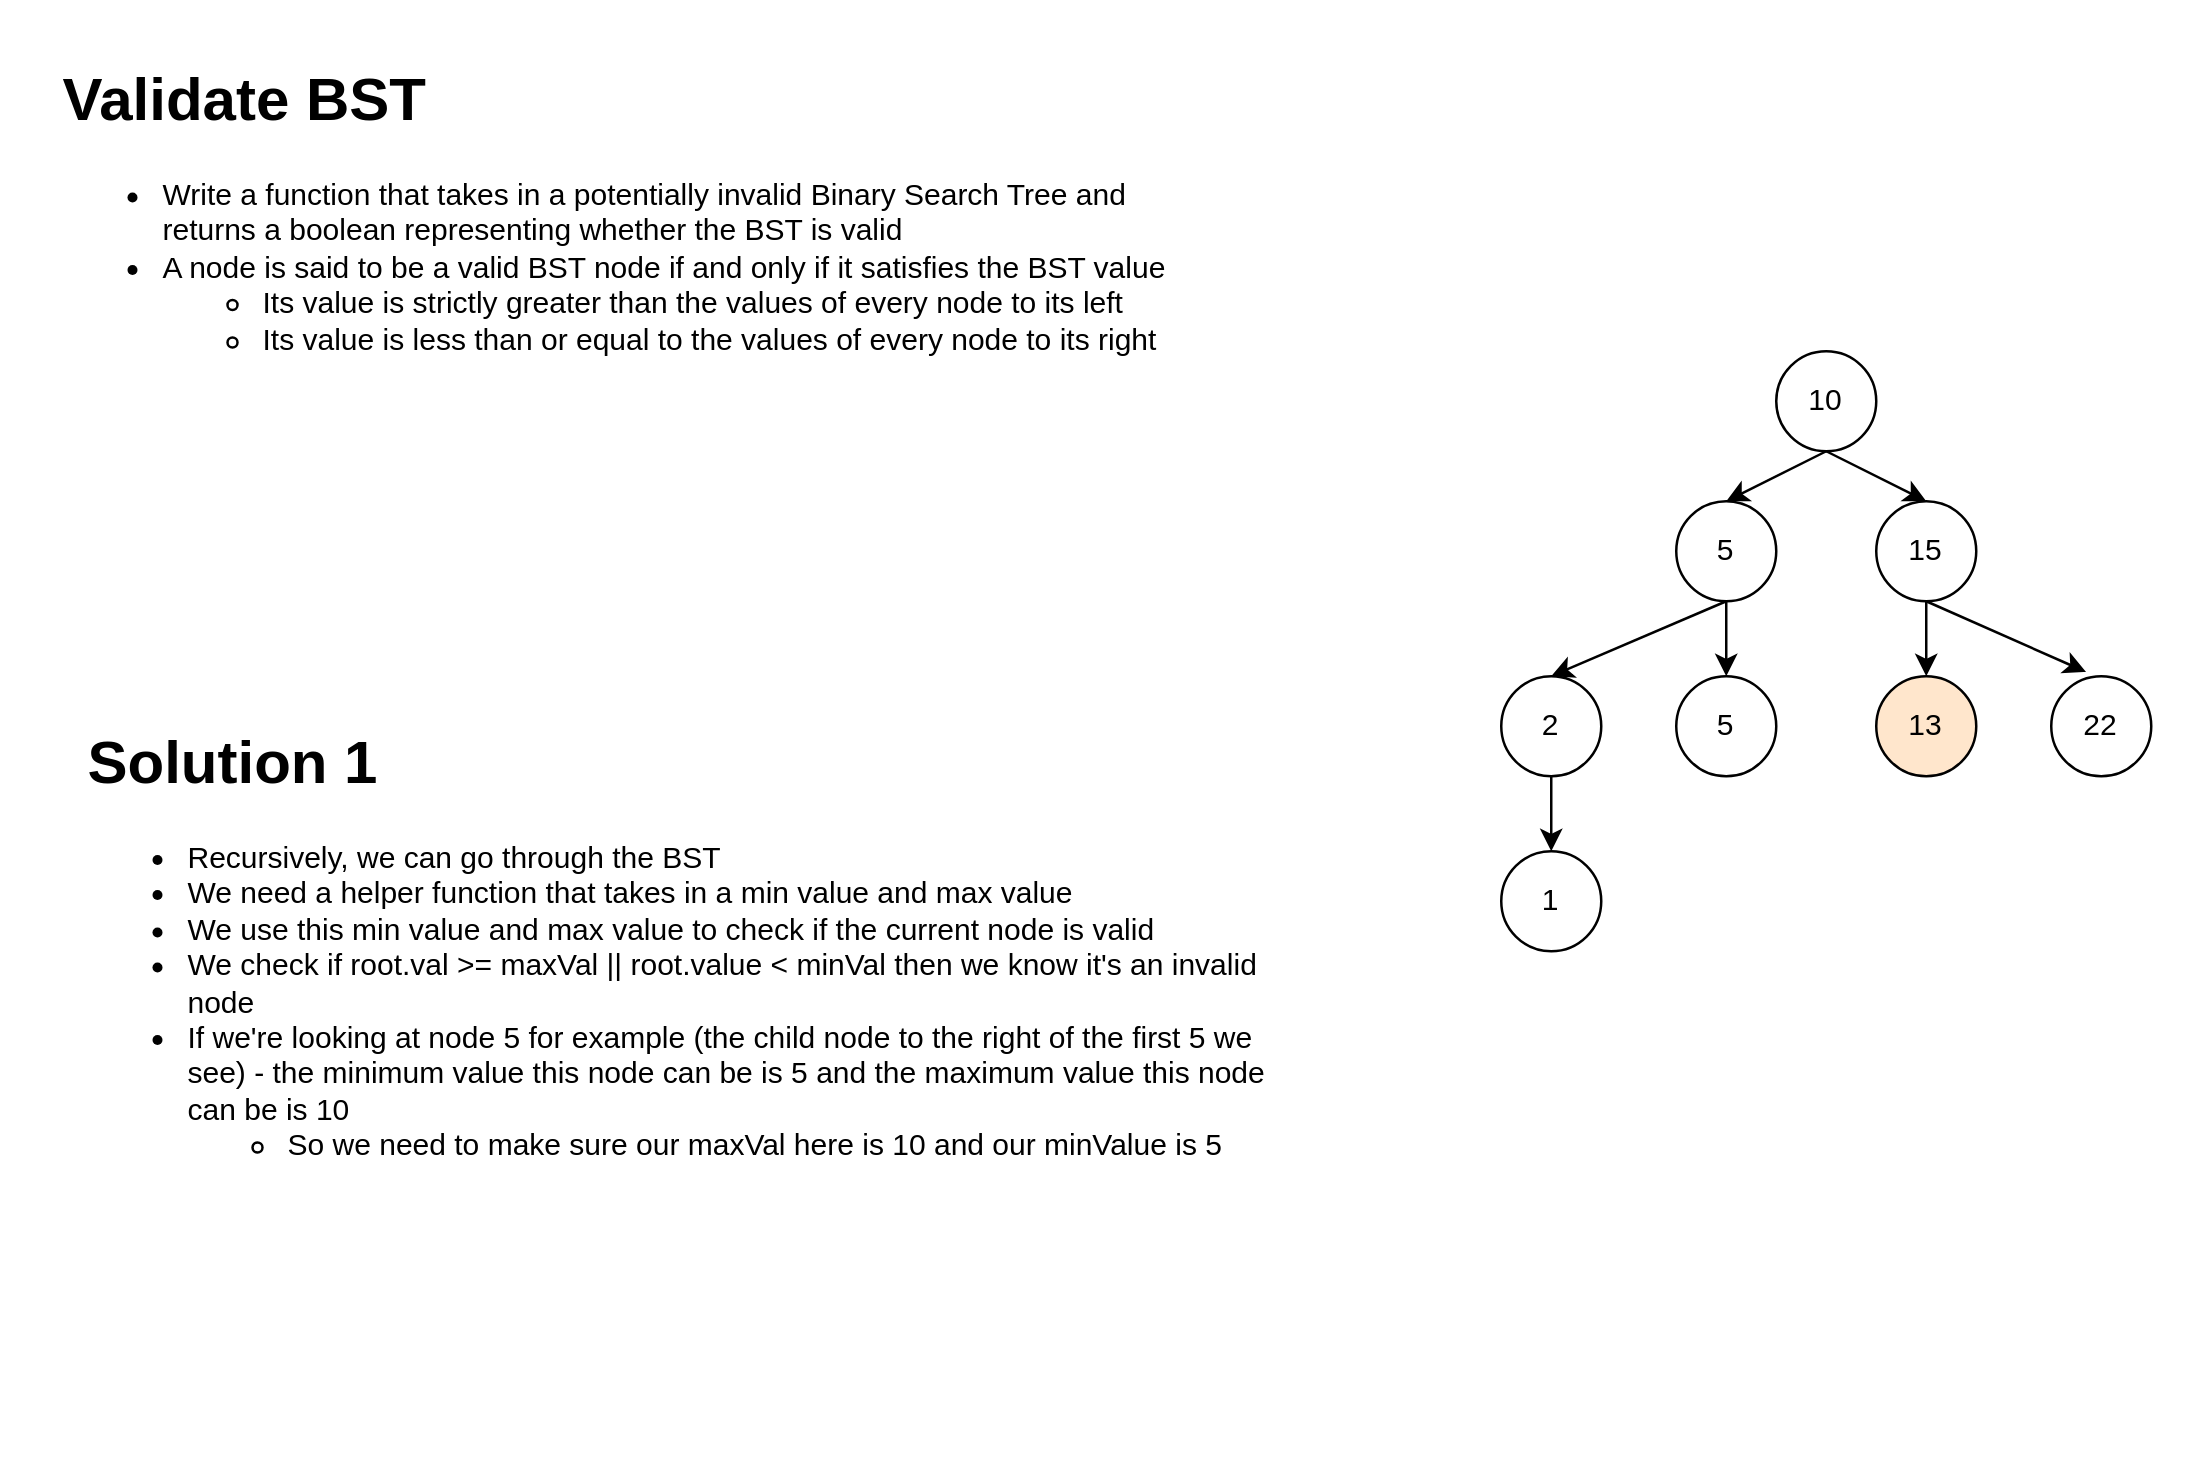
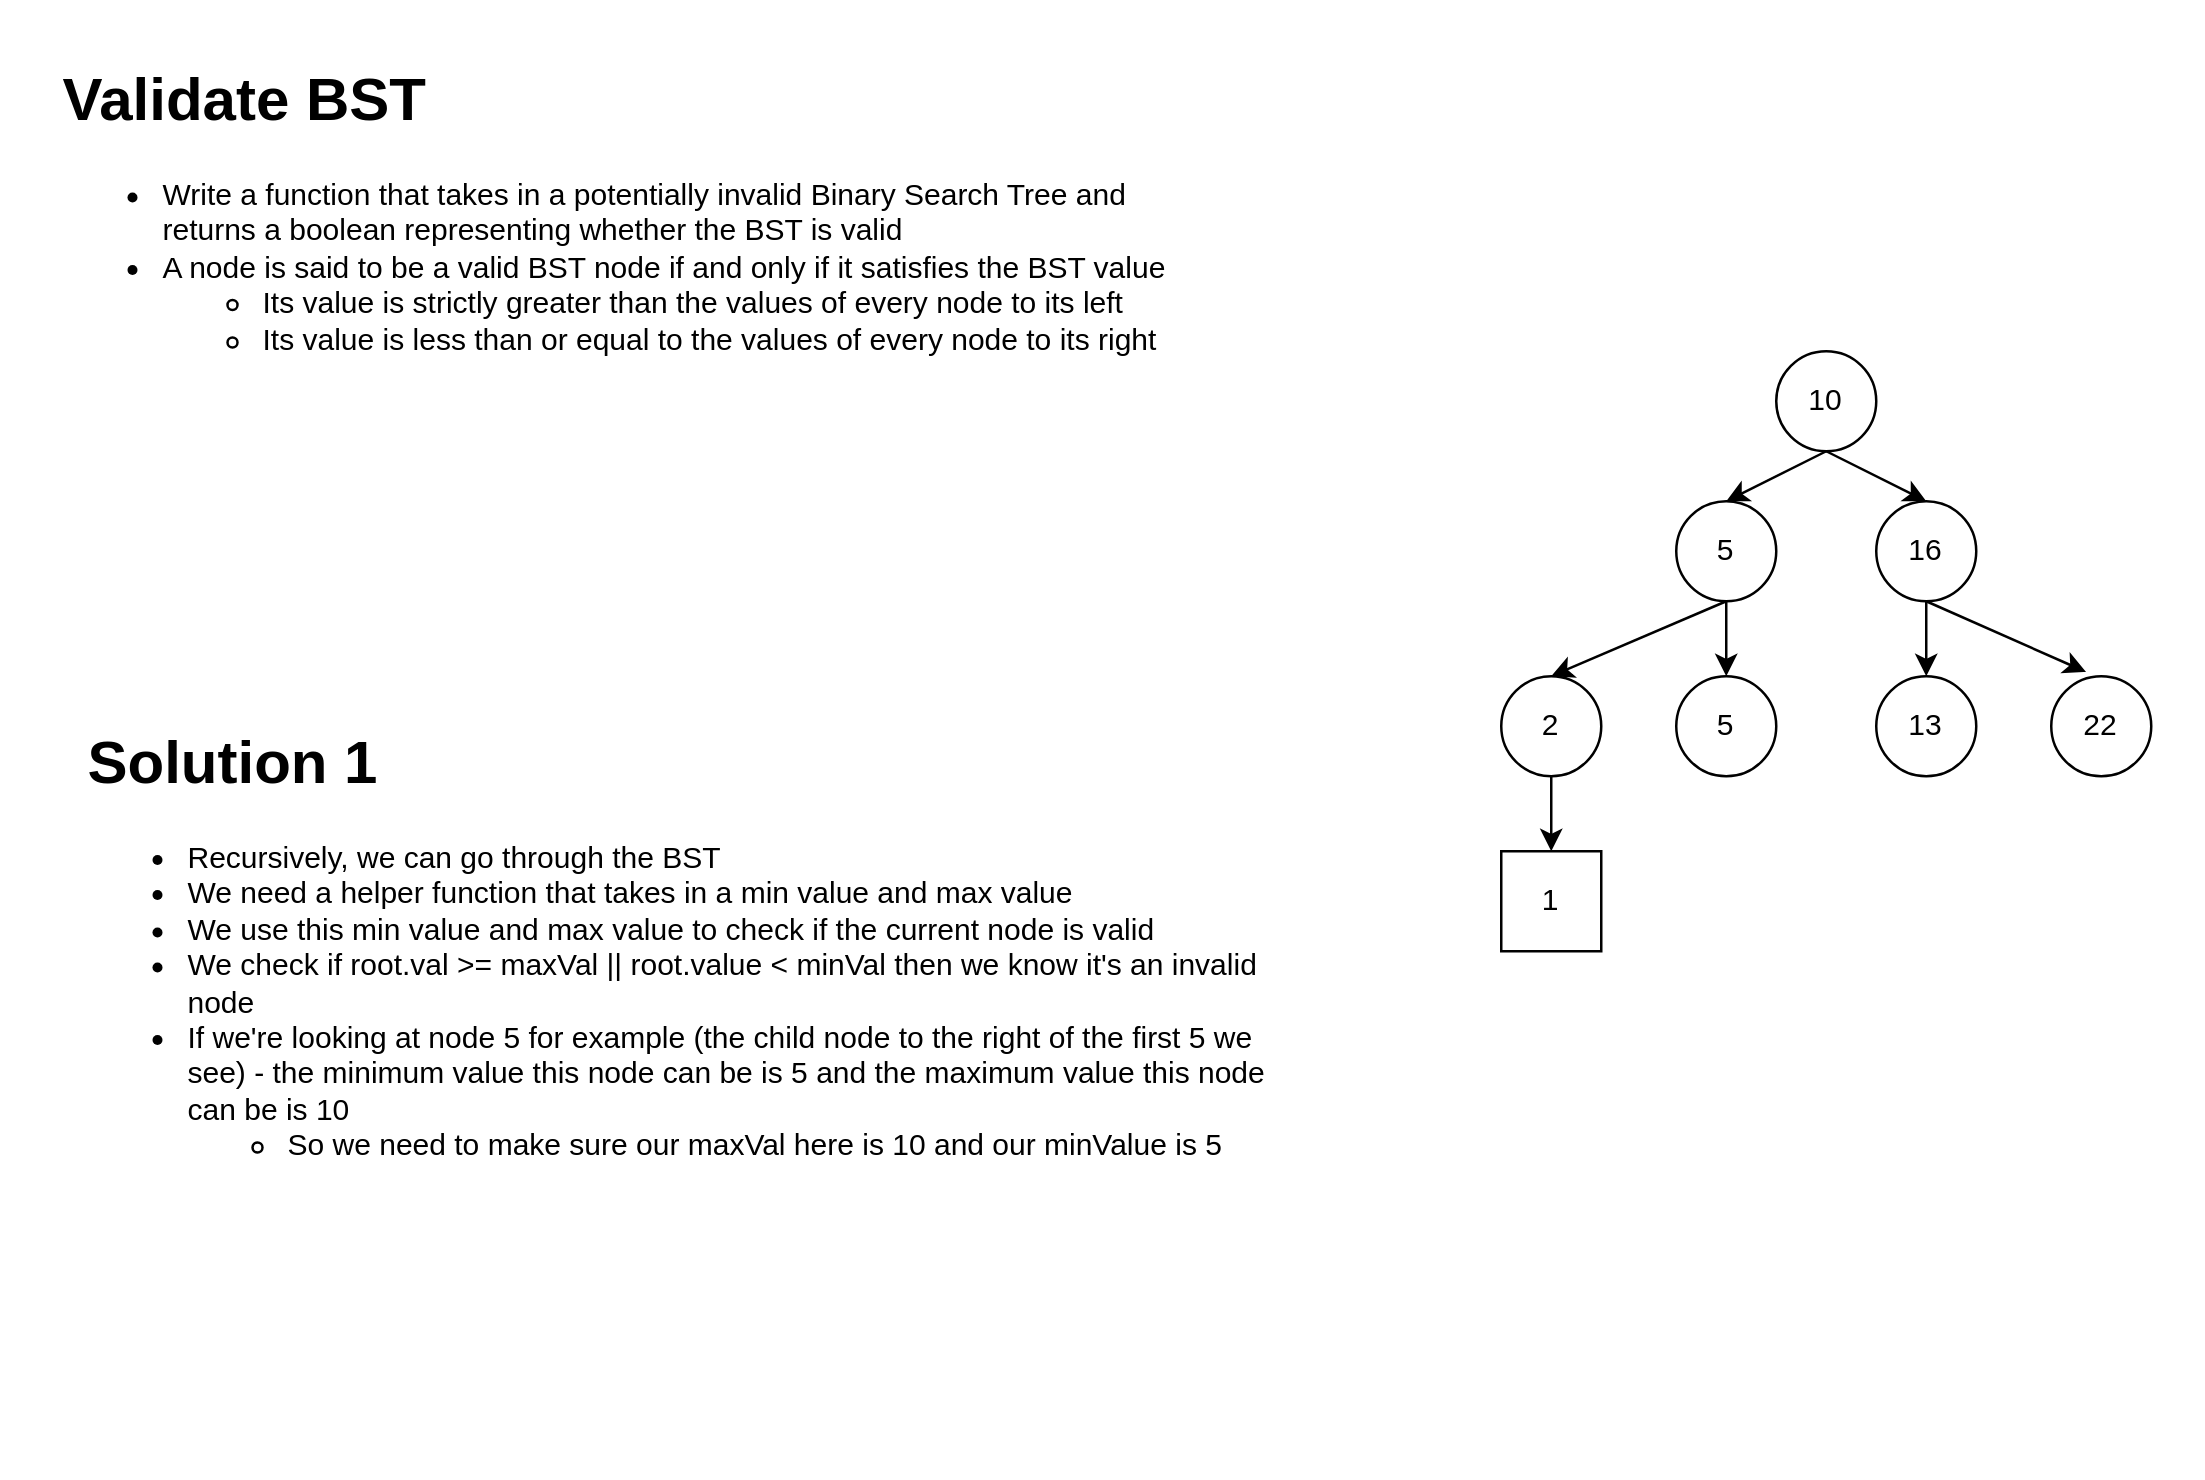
(1926, 551) -> (1926, 551)
(1926, 726) -> (1926, 726)
(1551, 901) -> (1551, 901)
